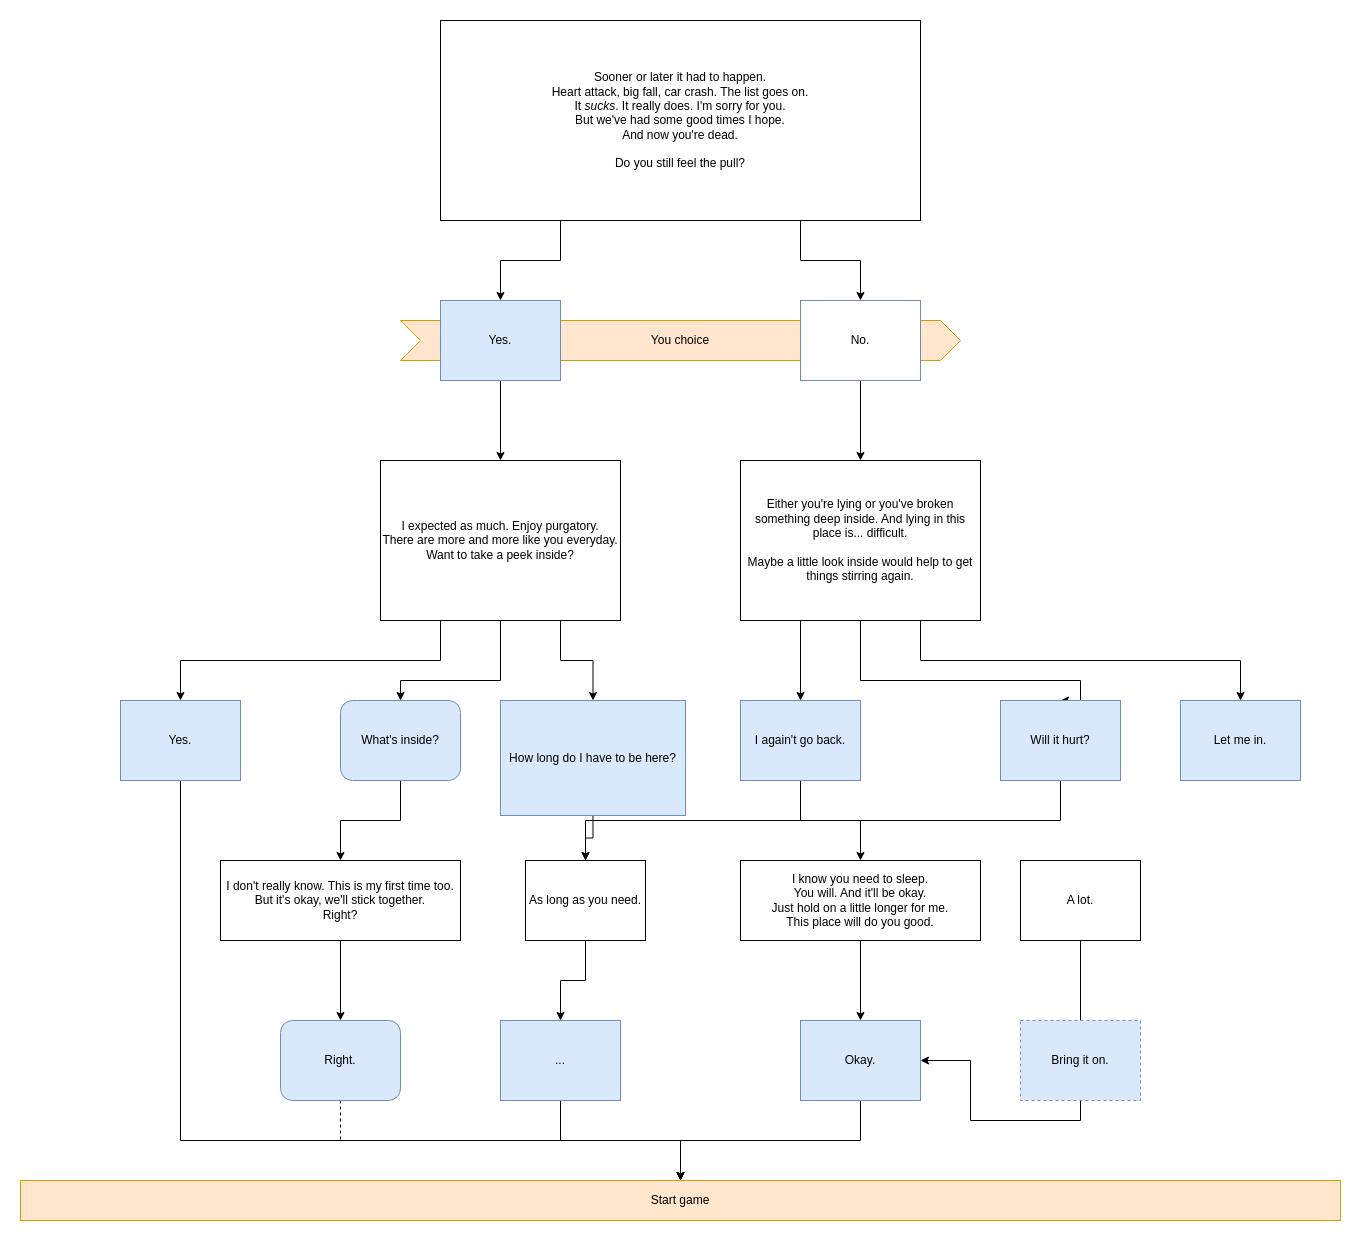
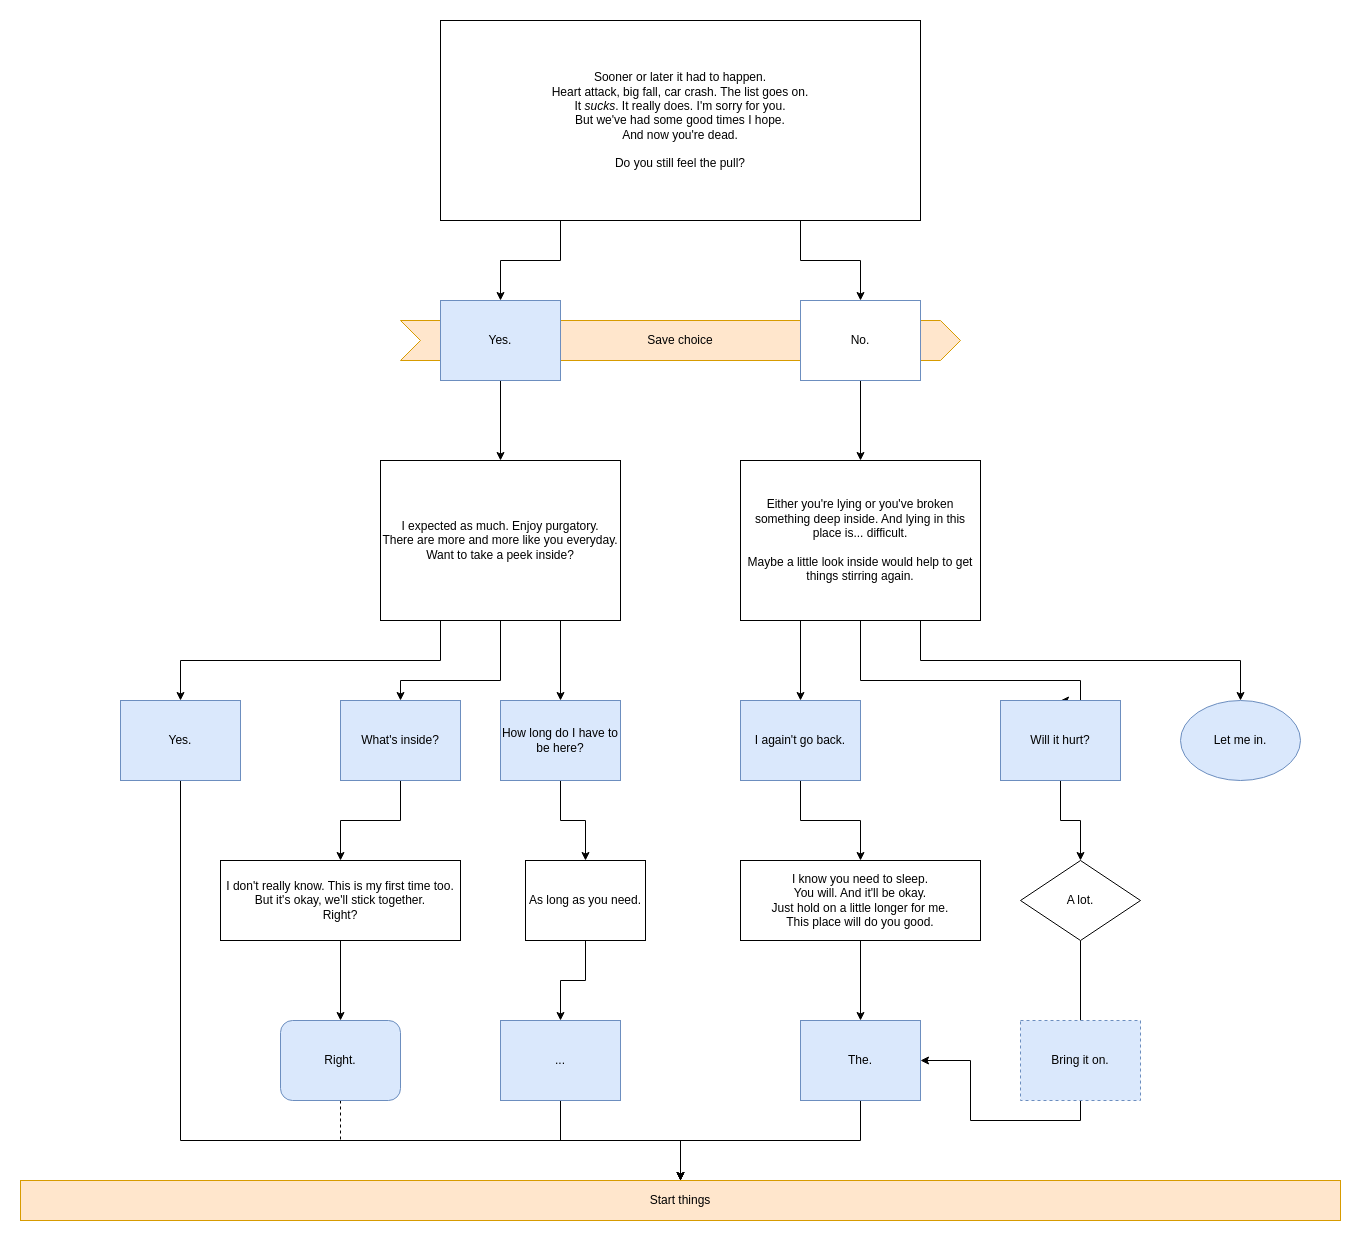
(681, 341) -> (681, 341)
(401, 741) -> (401, 741)
(1241, 741) -> (1241, 741)
(593, 758) -> (561, 741)
(694, 821) -> (1081, 826)
(1081, 901) -> (1081, 901)
(861, 1061) -> (861, 1061)
(681, 1201) -> (681, 1201)
